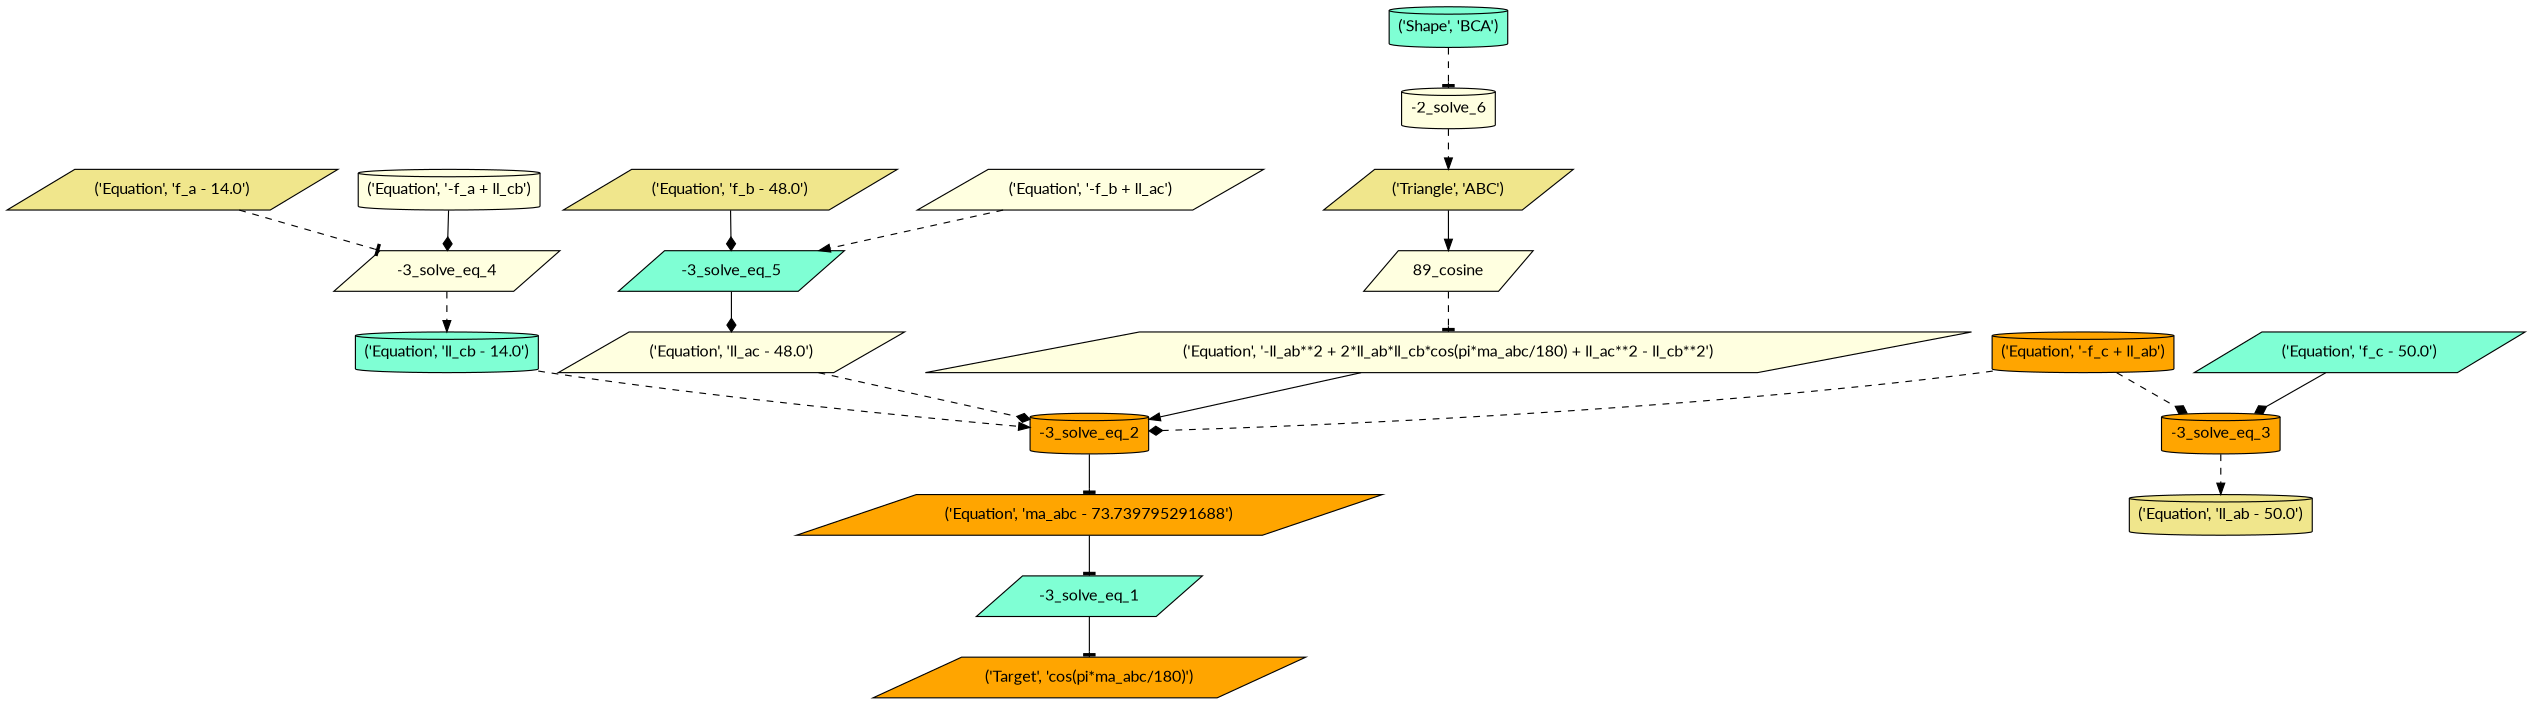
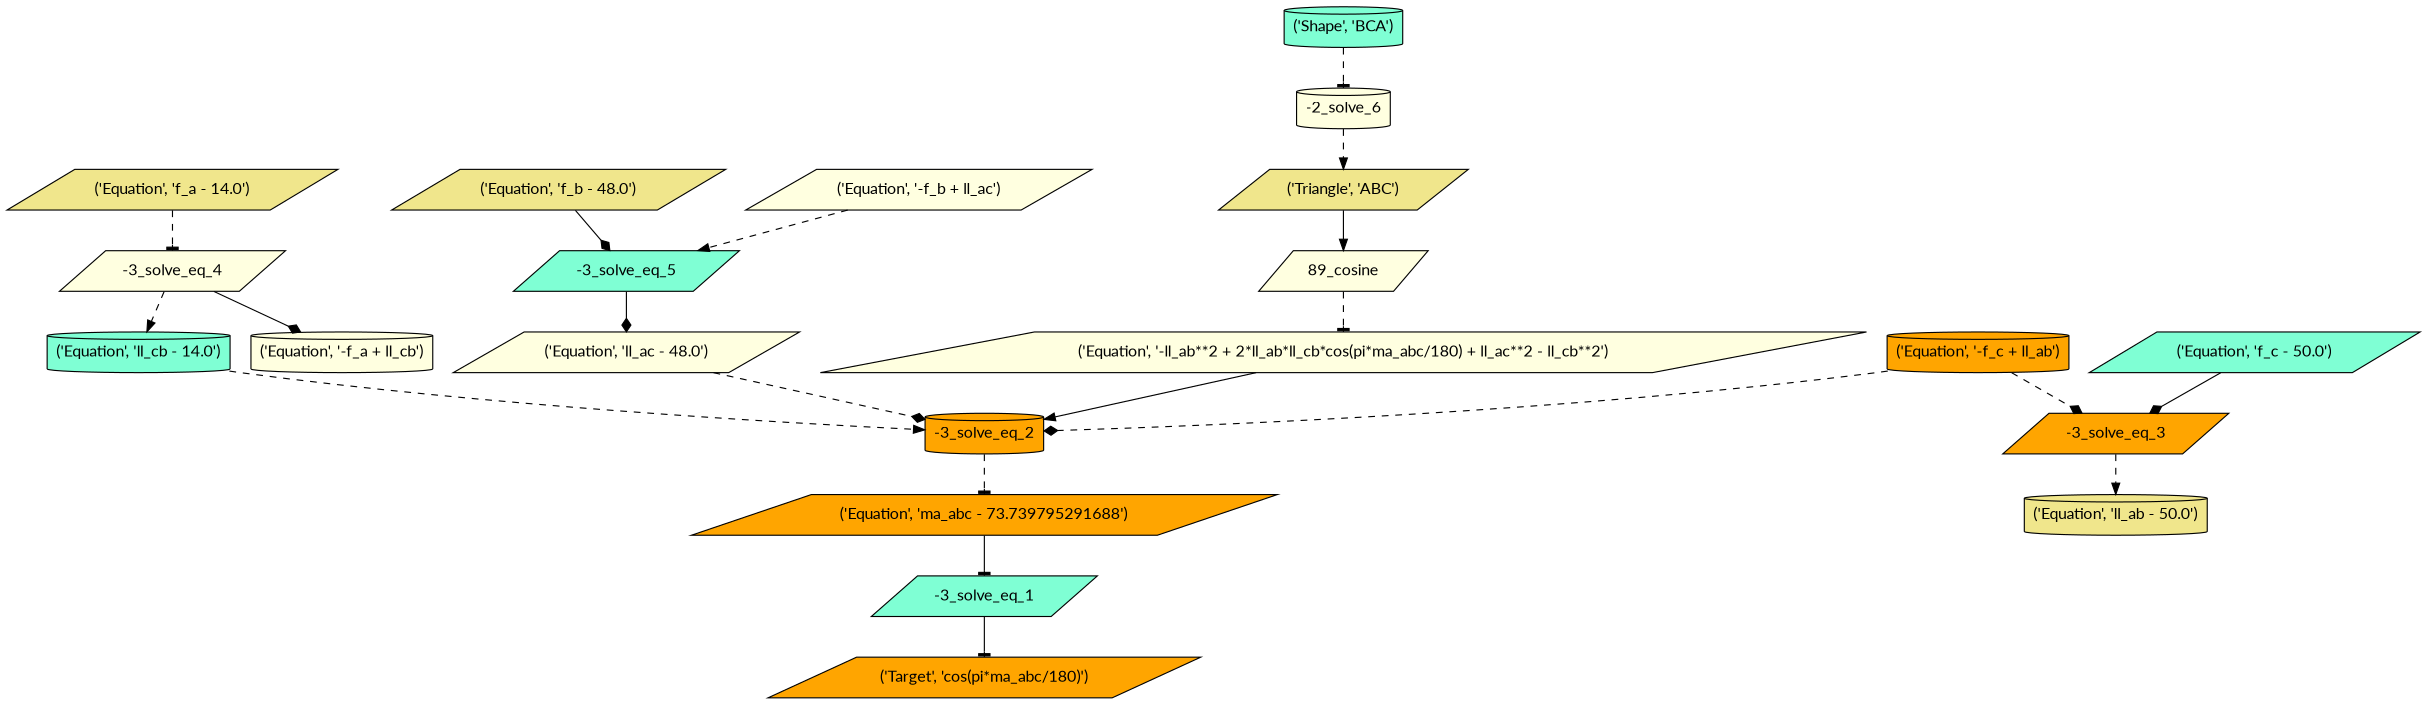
(448, 224) -> (251, 309)
(2221, 434) -> (2116, 434)
(1089, 472) -> (984, 472)
